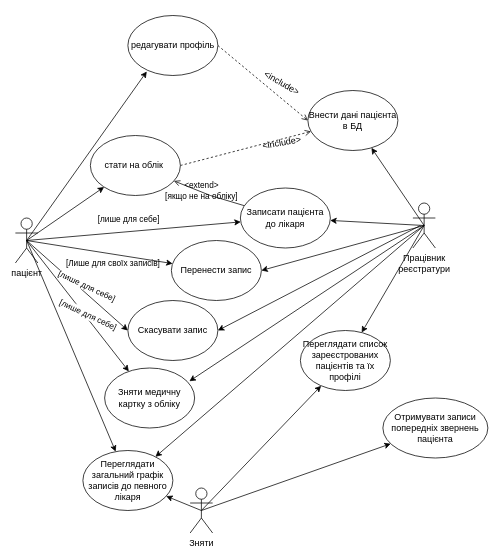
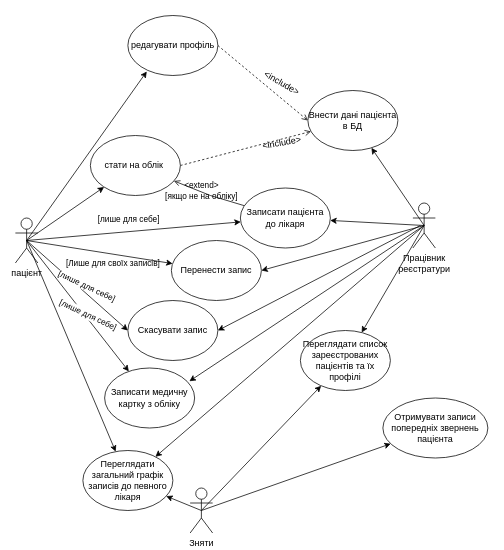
(150, 398) -> (150, 398)
